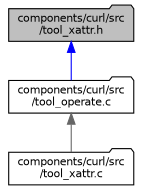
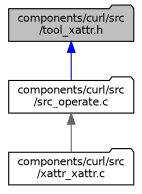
(71, 97) -> (71, 97)
(71, 169) -> (71, 169)
